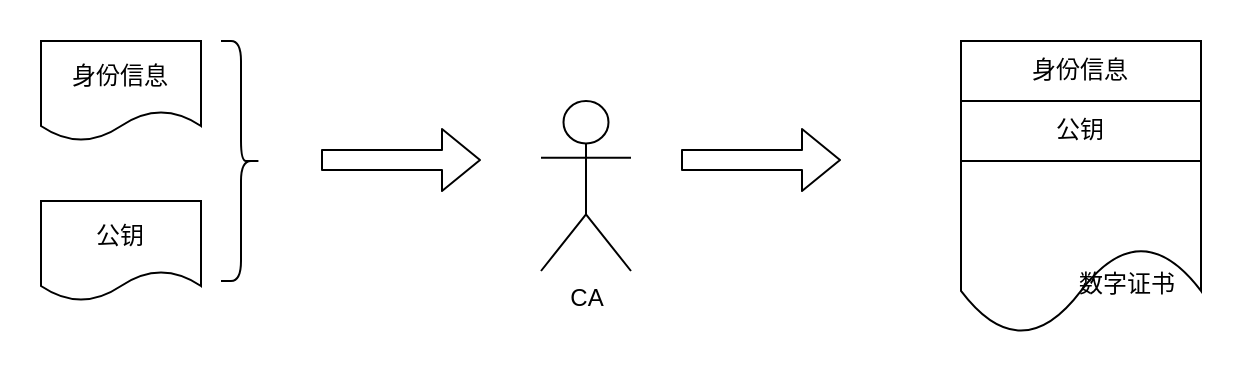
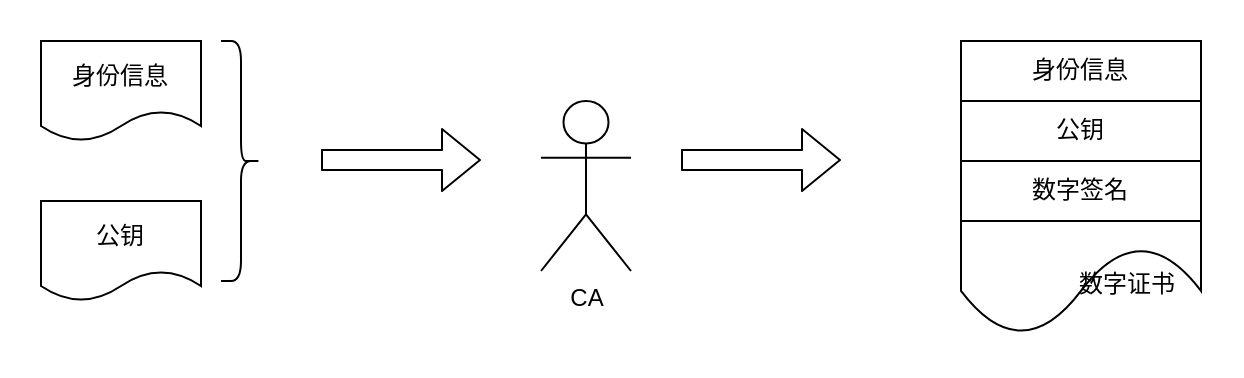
none -> (1081, 191)
